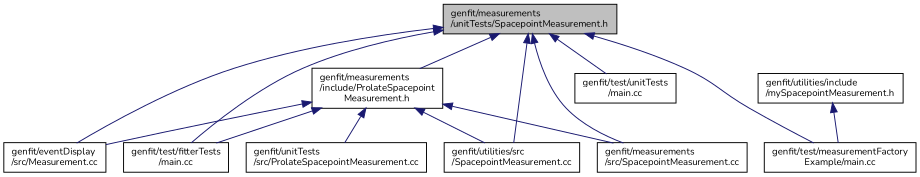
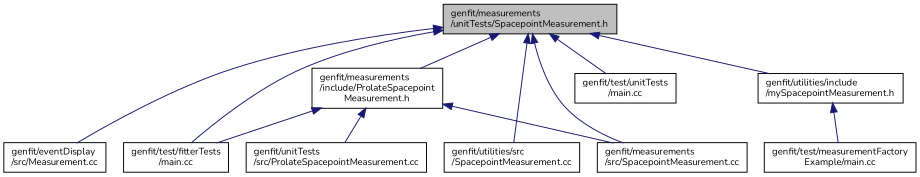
(708, 81) -> (685, 55)
(204, 124) -> none
(454, 128) -> none
